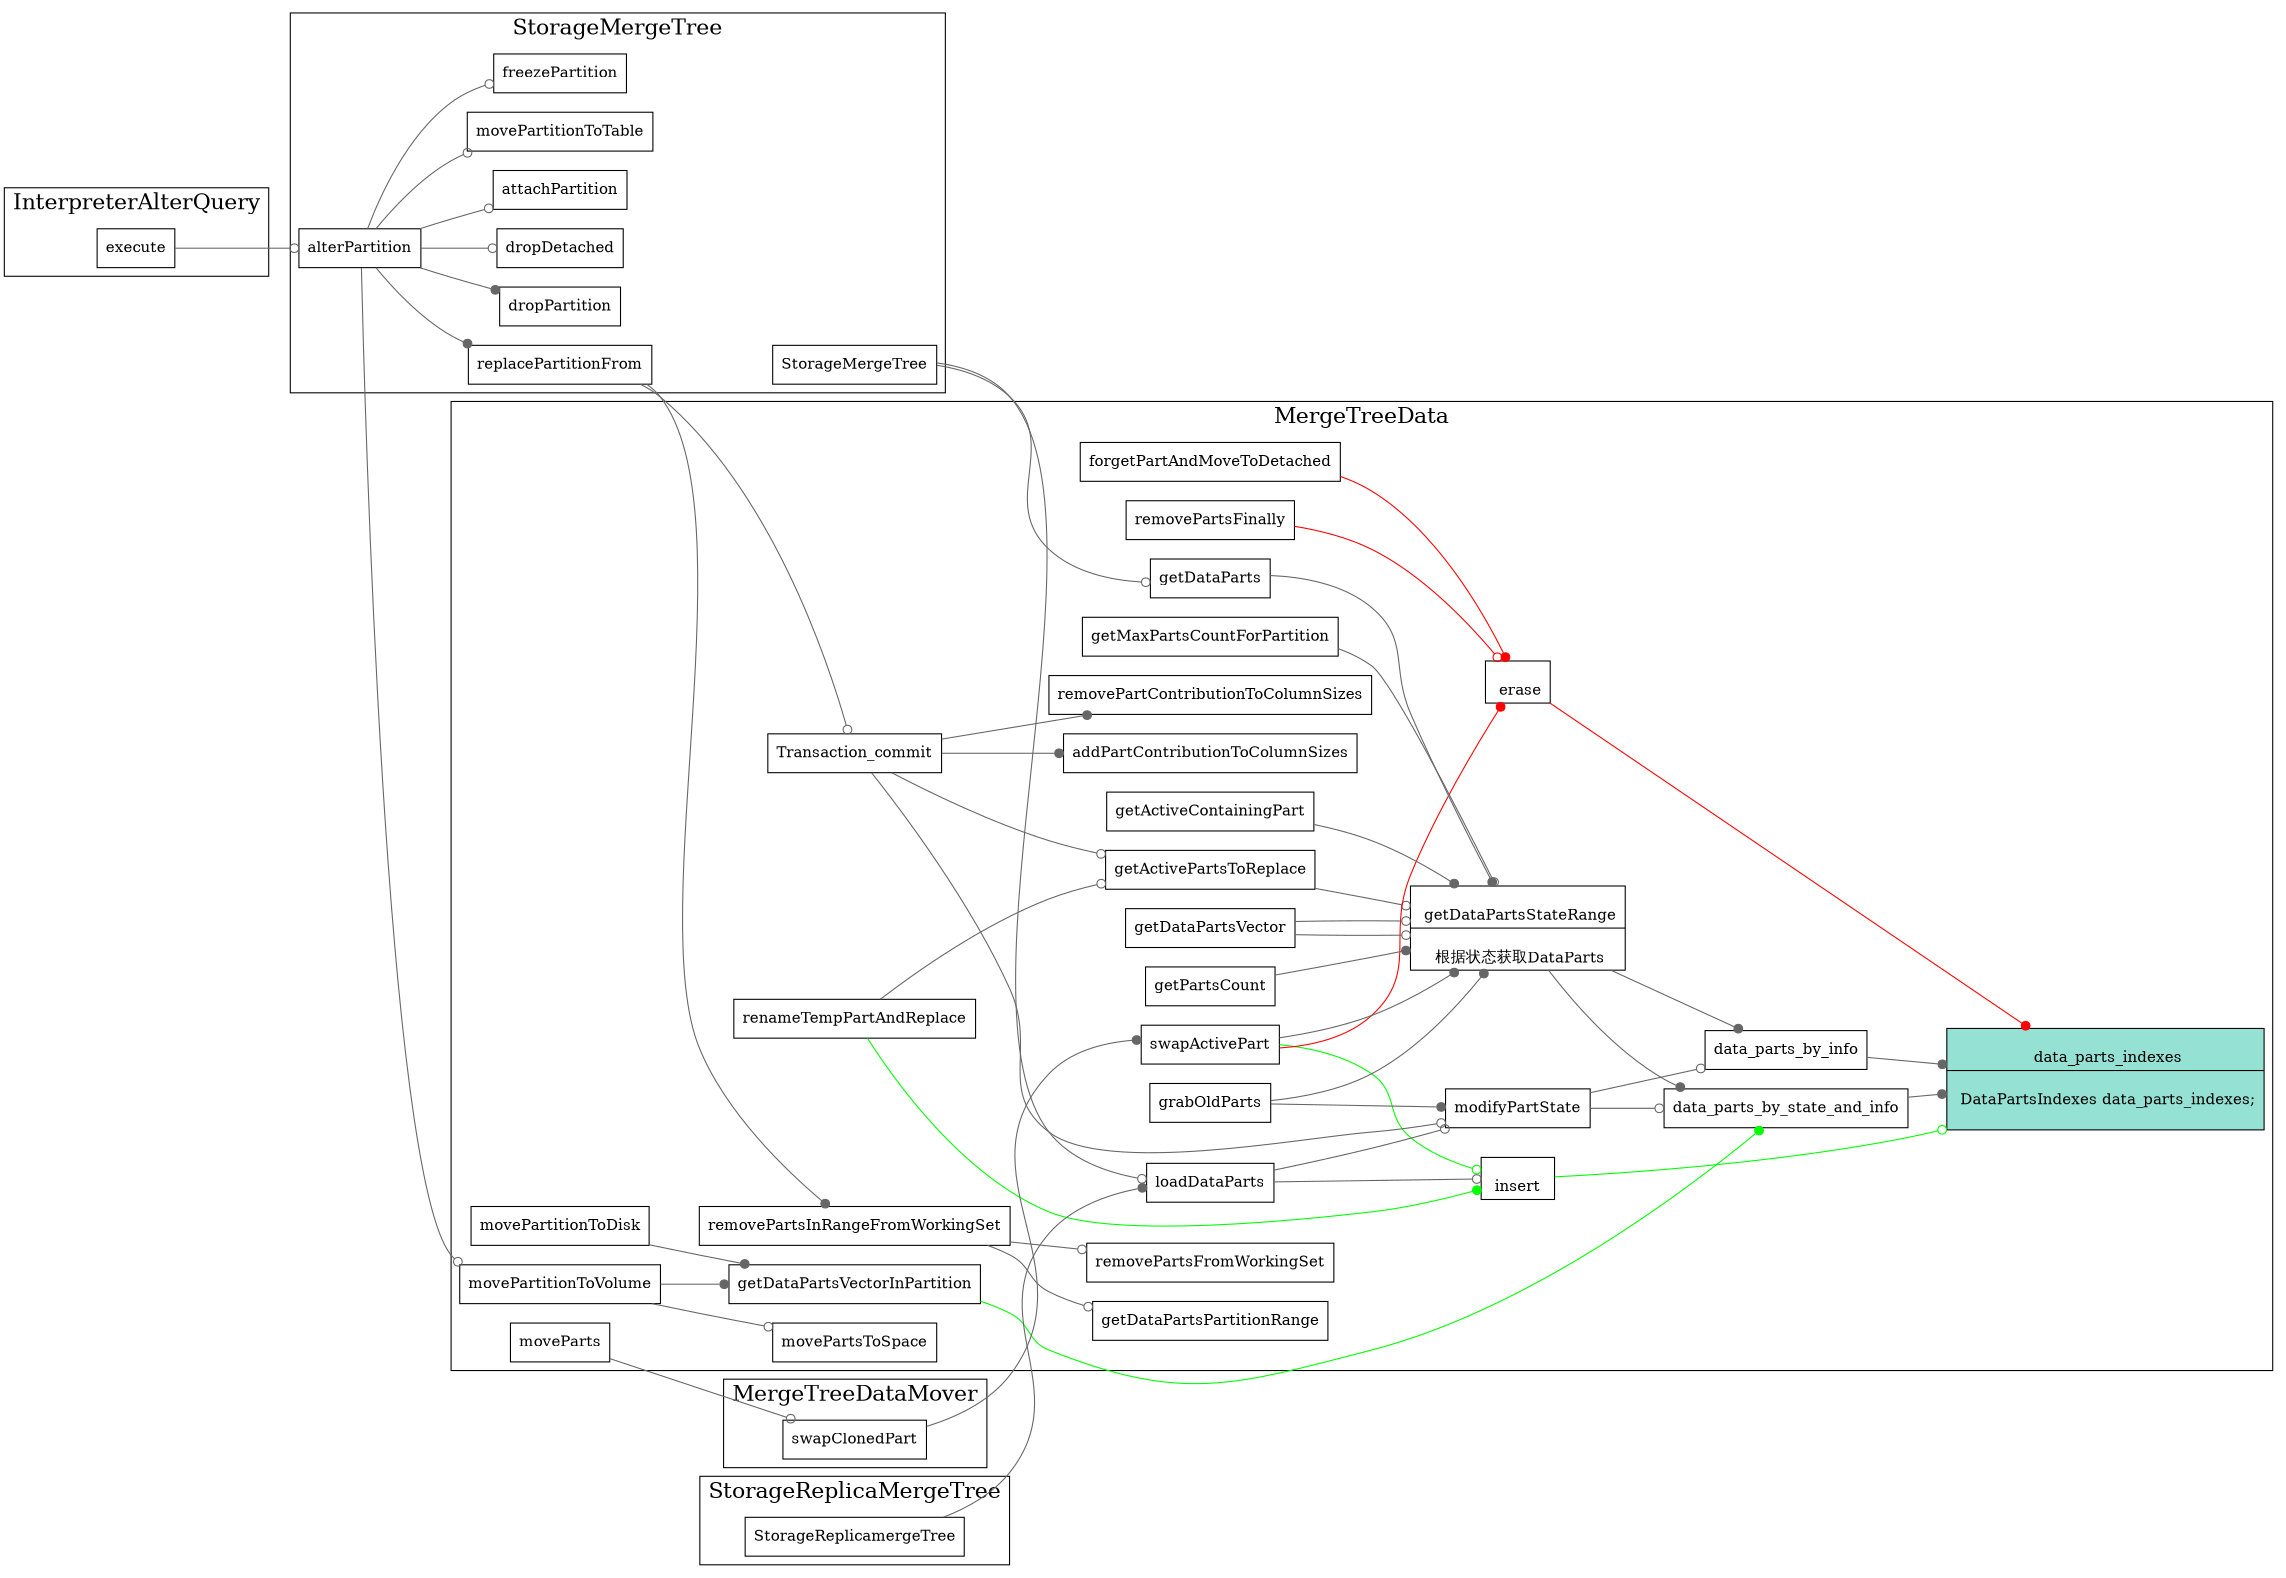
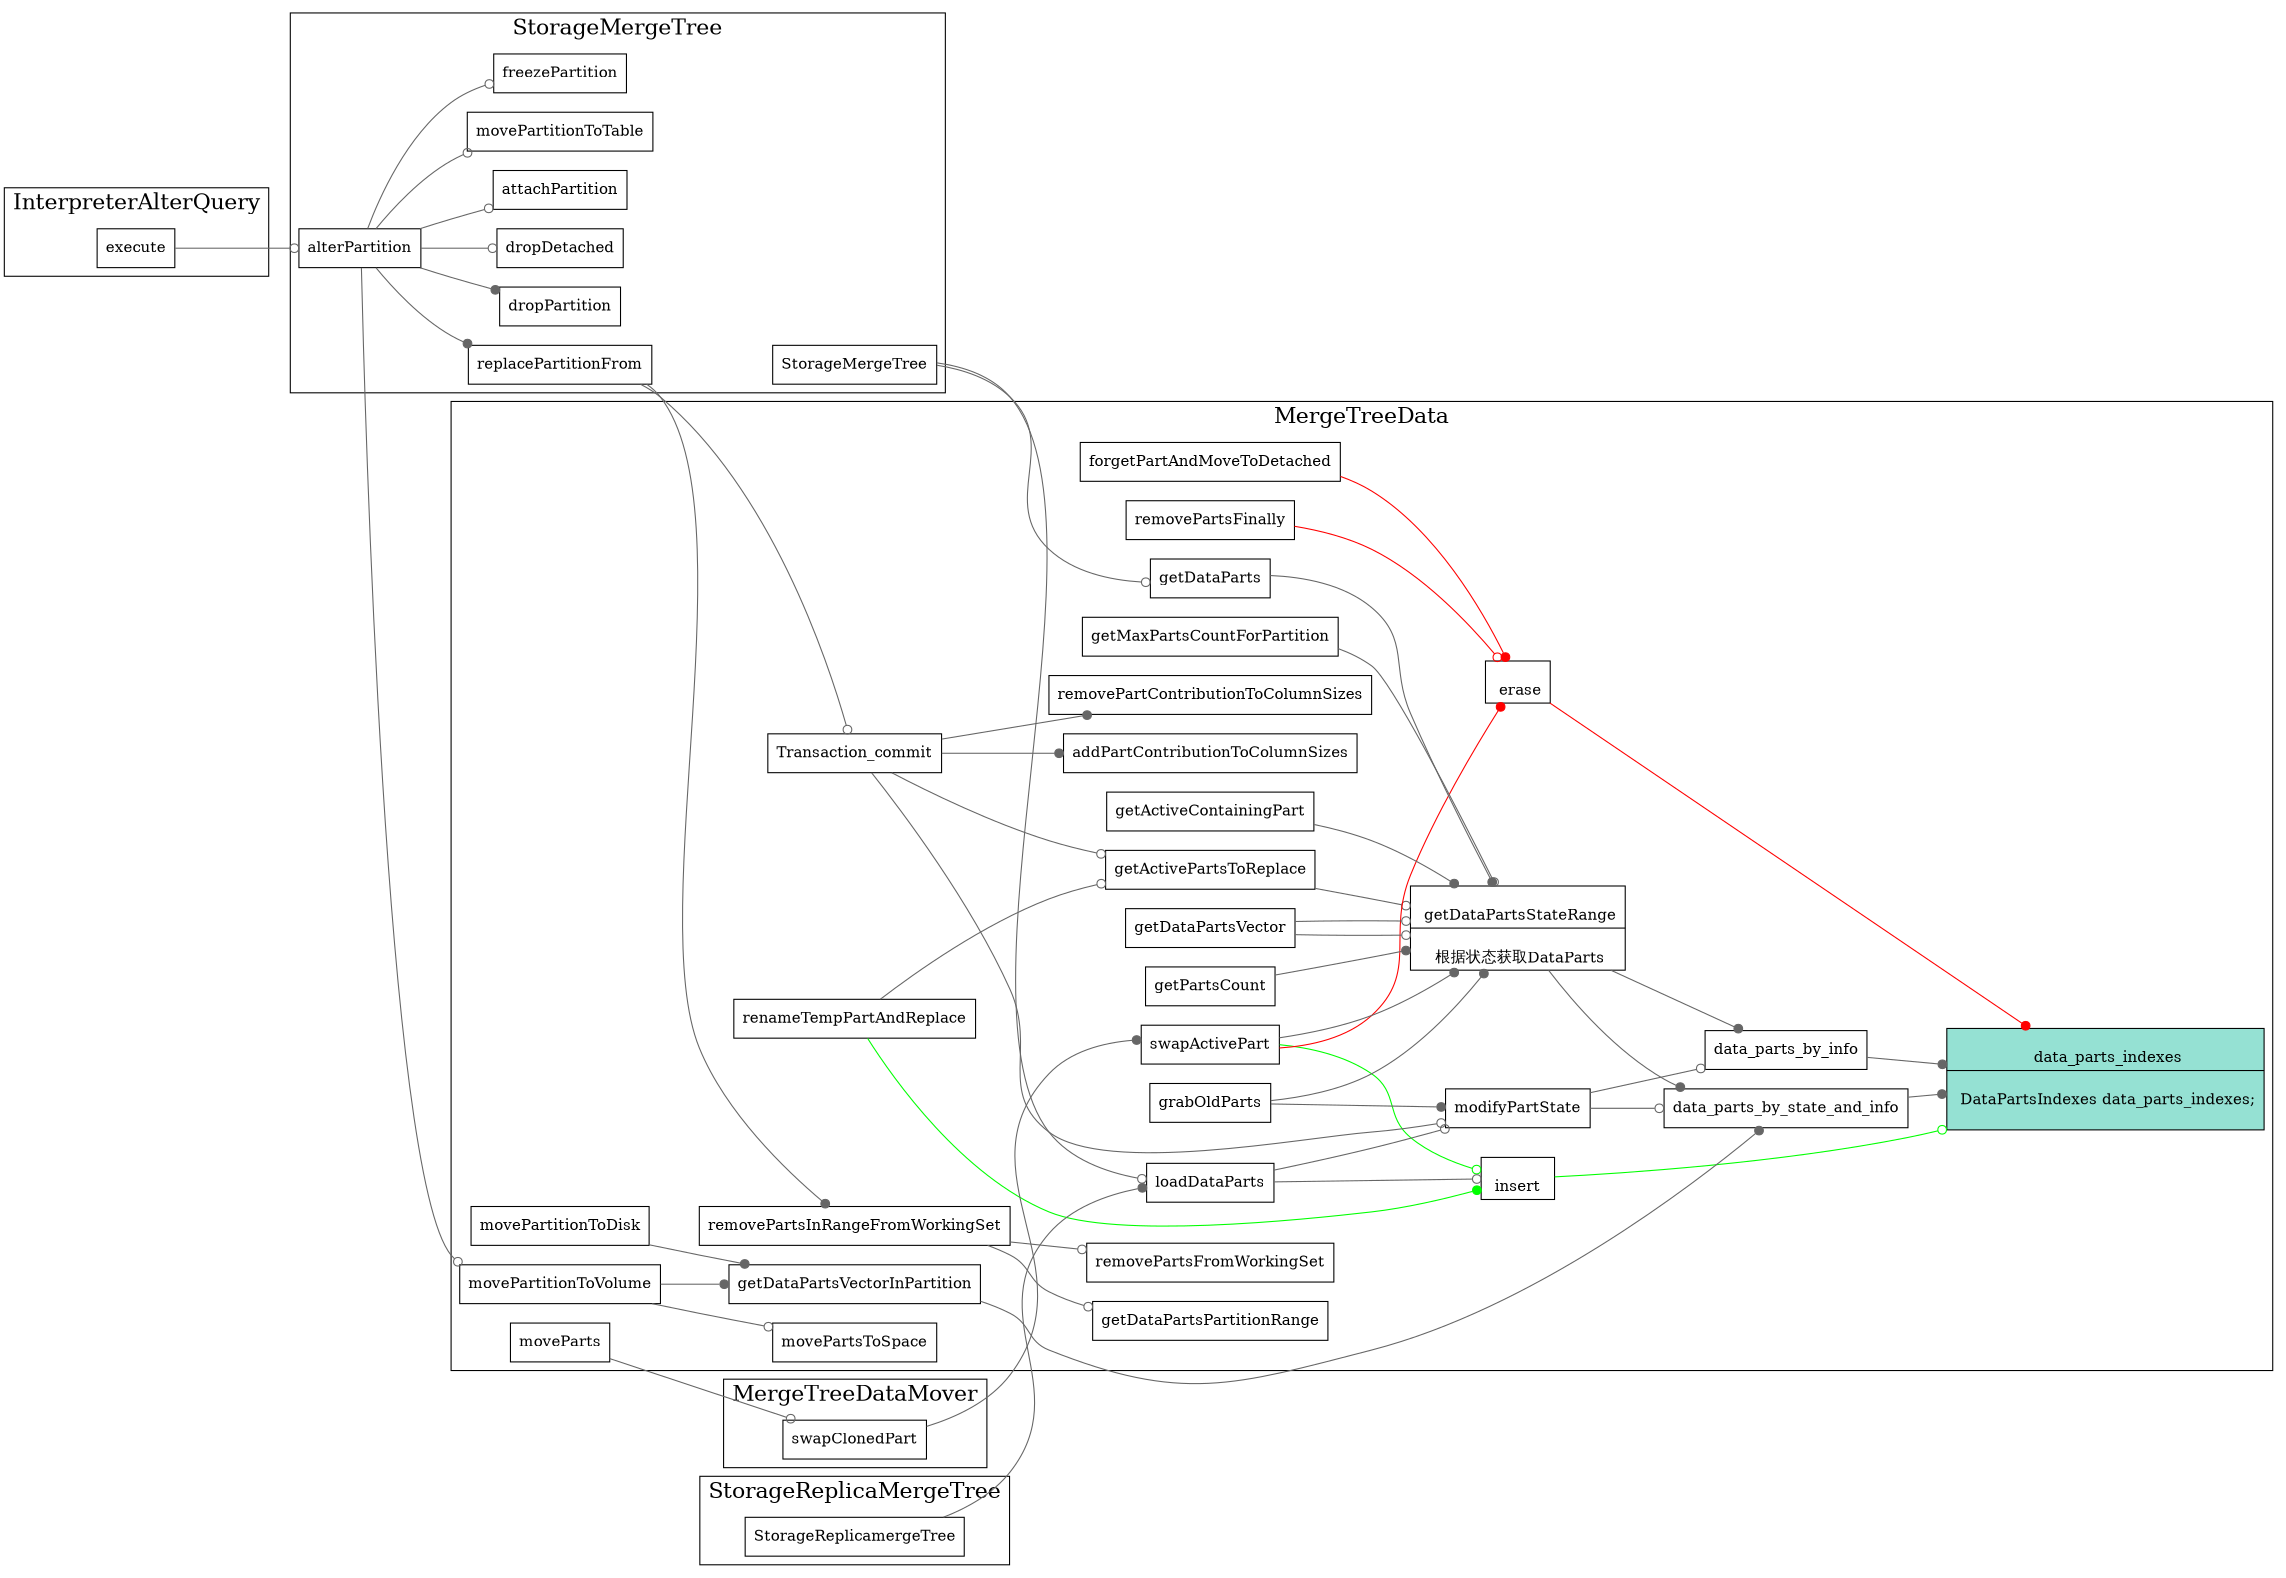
(1384, 1346) -> (1384, 1346)
